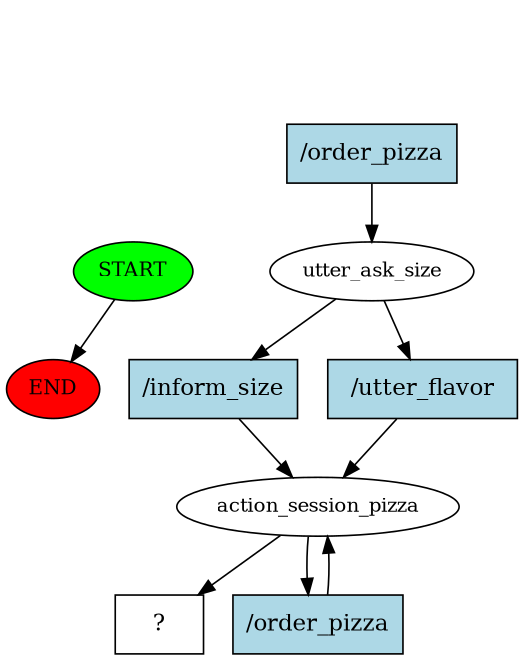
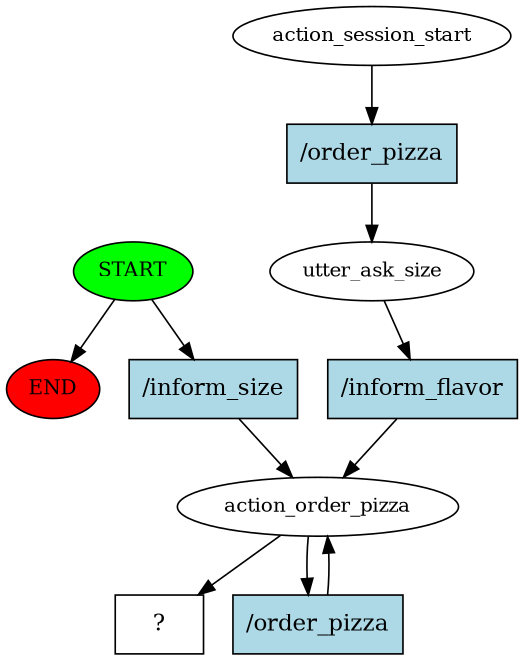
none -> (372, 36)
(301, 324) -> (168, 323)
(423, 389) -> (423, 389)
(318, 507) -> (318, 507)
